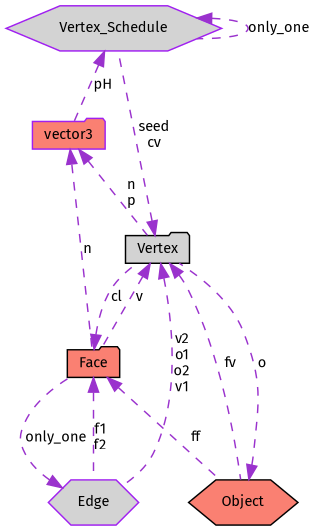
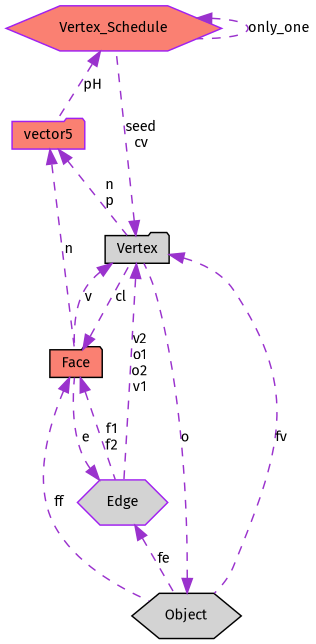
(114, 28) -> (114, 28)
(69, 135) -> (48, 135)
(56, 438) -> (86, 438)
(243, 502) -> (187, 616)
none -> (158, 566)
